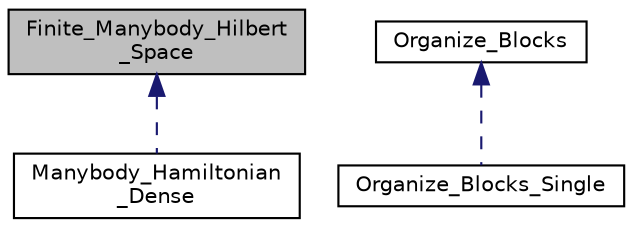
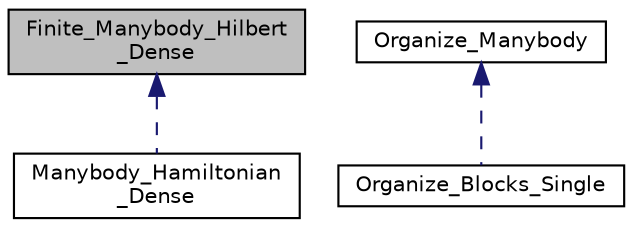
(157, 42) -> (157, 42)
(481, 42) -> (481, 42)
